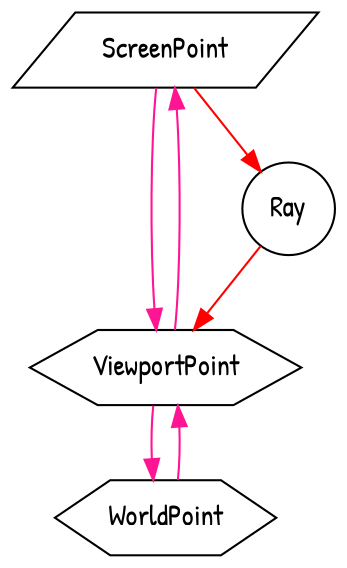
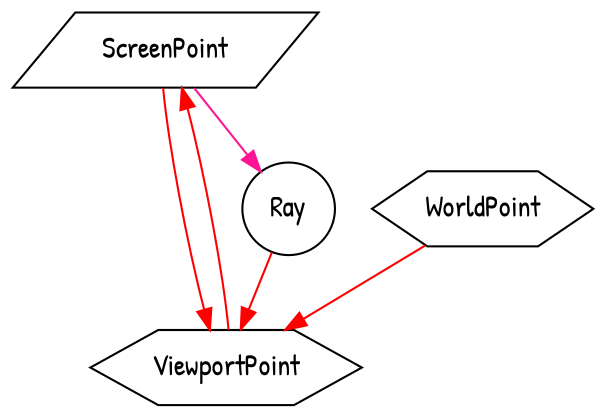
(221, 121) -> (221, 121)
(152, 199) -> (180, 199)
(180, 220) -> (212, 218)
(152, 432) -> none
(180, 453) -> (364, 282)
